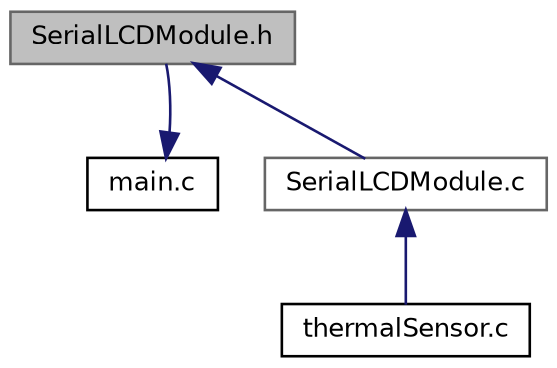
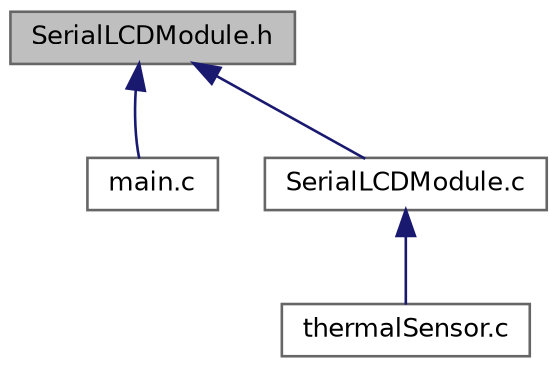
(170, 98) -> (135, 124)
(153, 184) -> (153, 184)
(406, 330) -> (406, 330)
